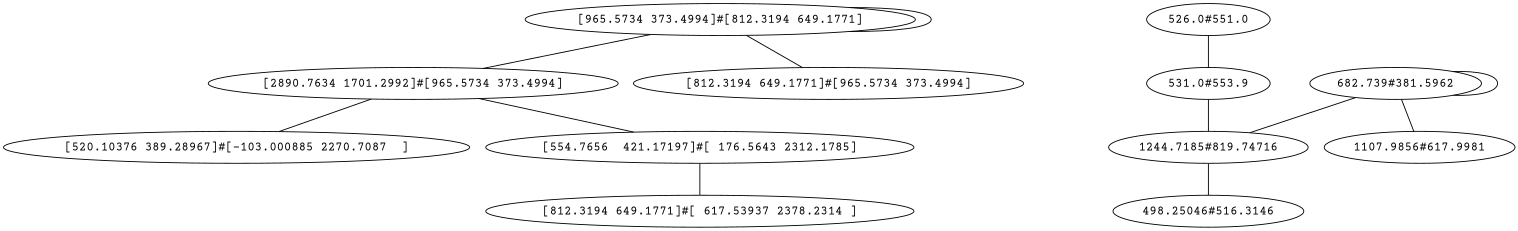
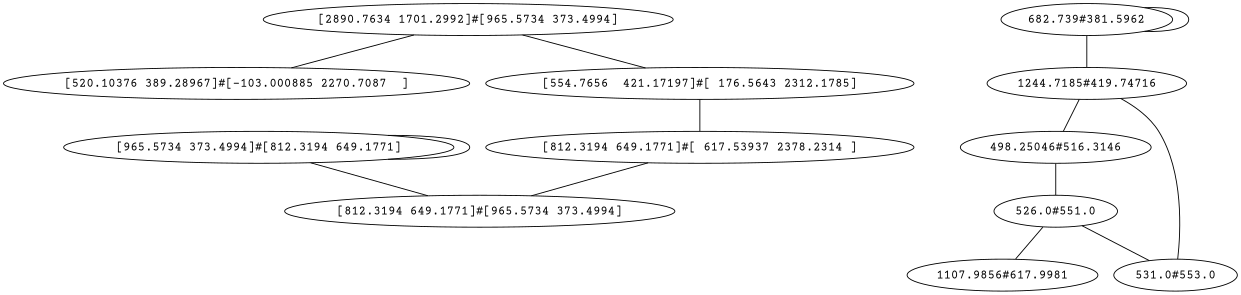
(567, 51) -> none
(1208, 83) -> (1176, 275)
(1408, 115) -> (1029, 243)
(1208, 147) -> (1087, 83)
none -> (590, 179)
none -> (1056, 179)
